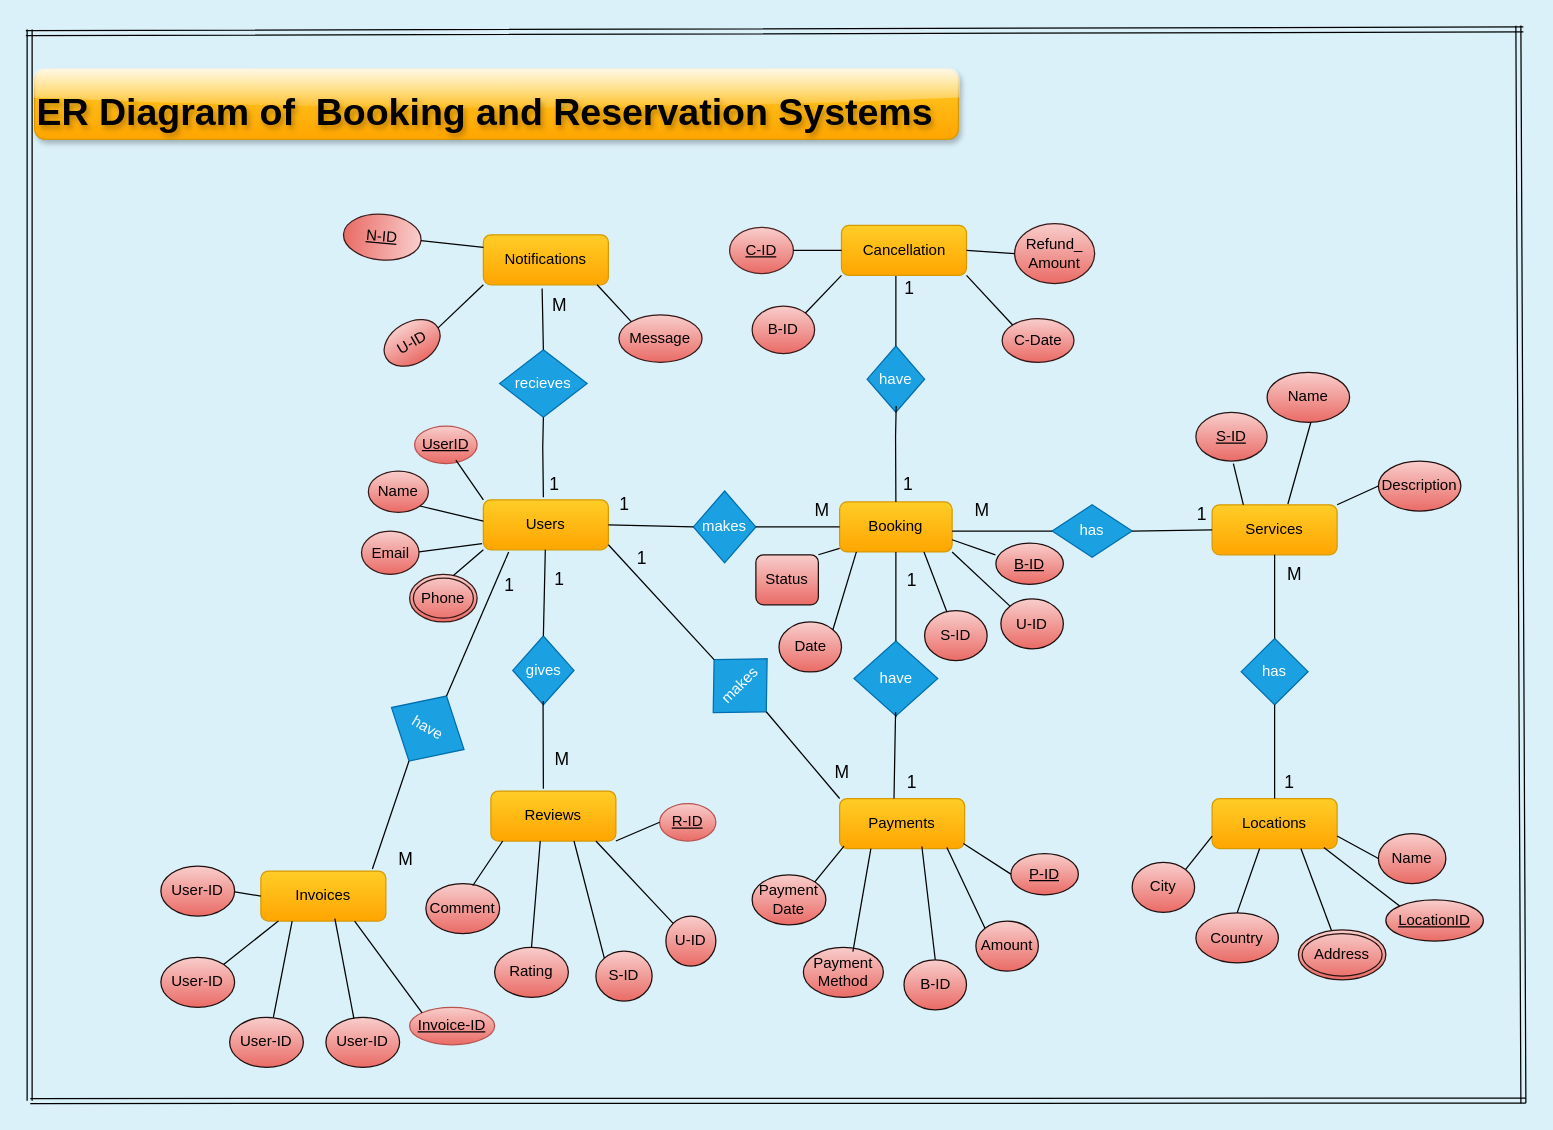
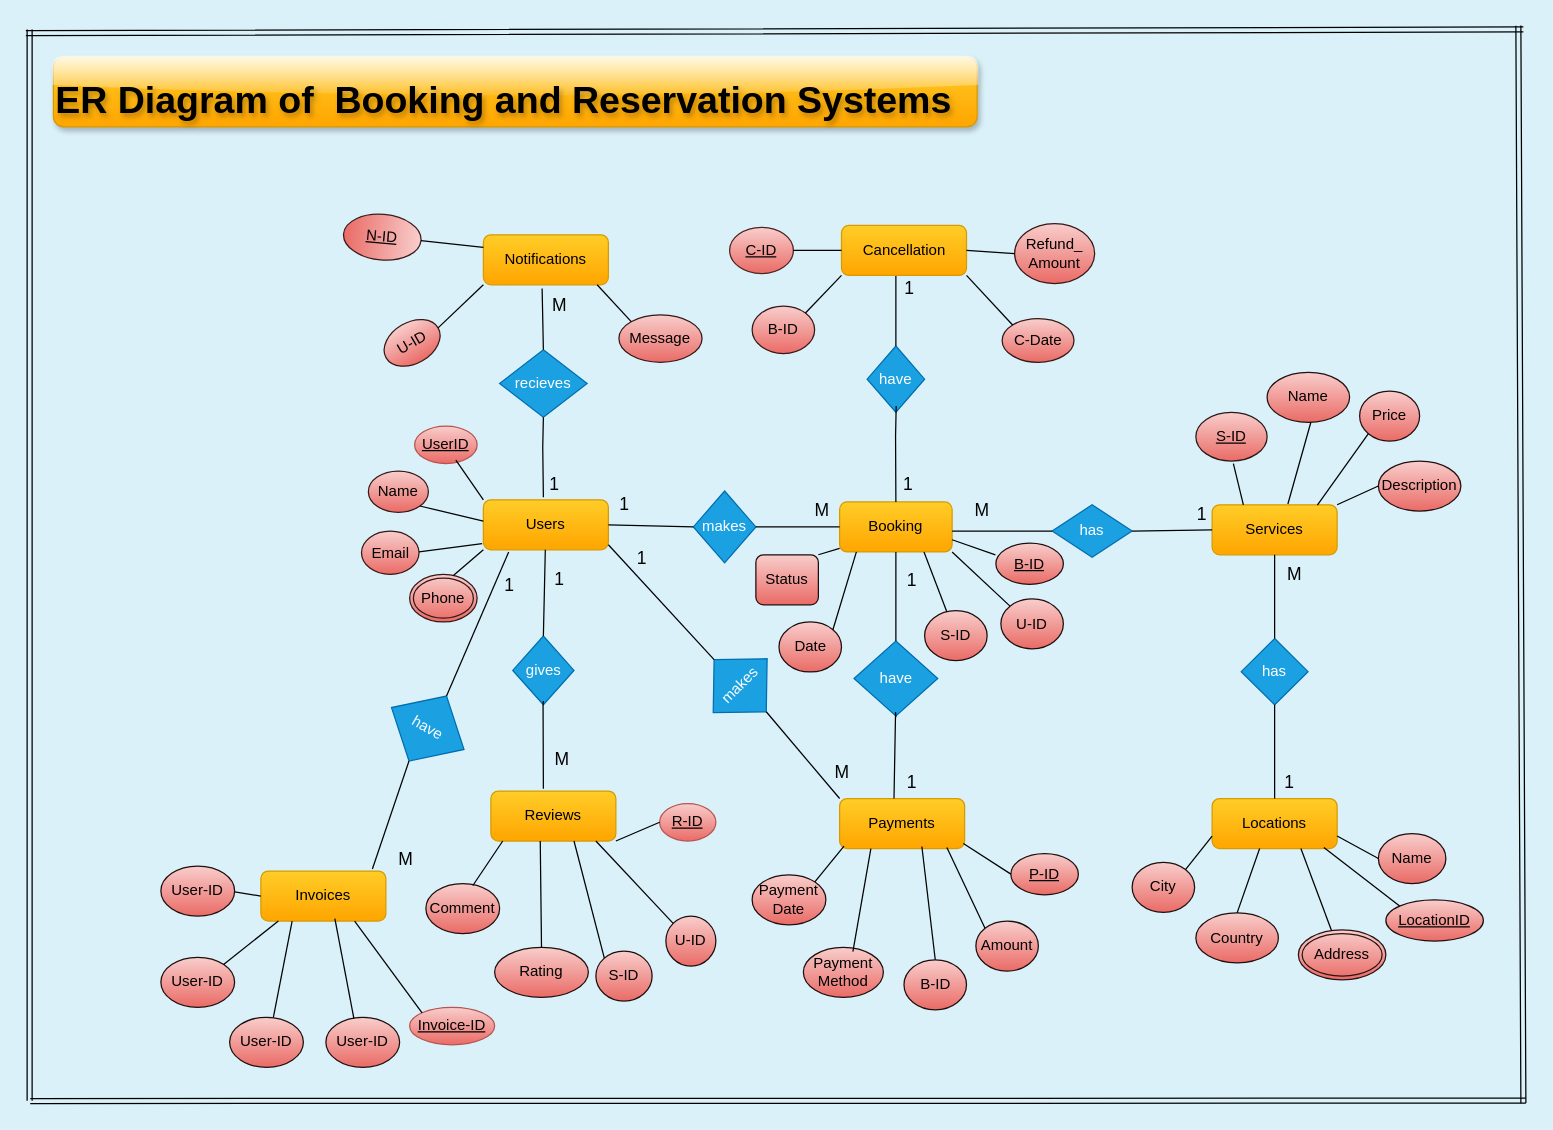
(496, 104) -> (515, 92)
none -> (1389, 416)
none -> (1343, 469)
(531, 972) -> (541, 972)
